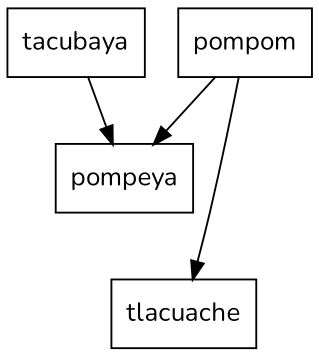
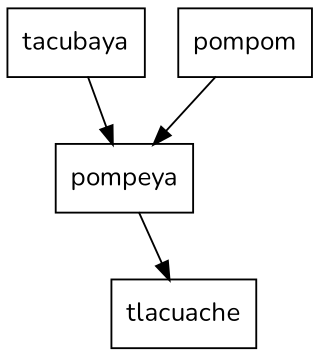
(220, 169) -> (150, 238)
